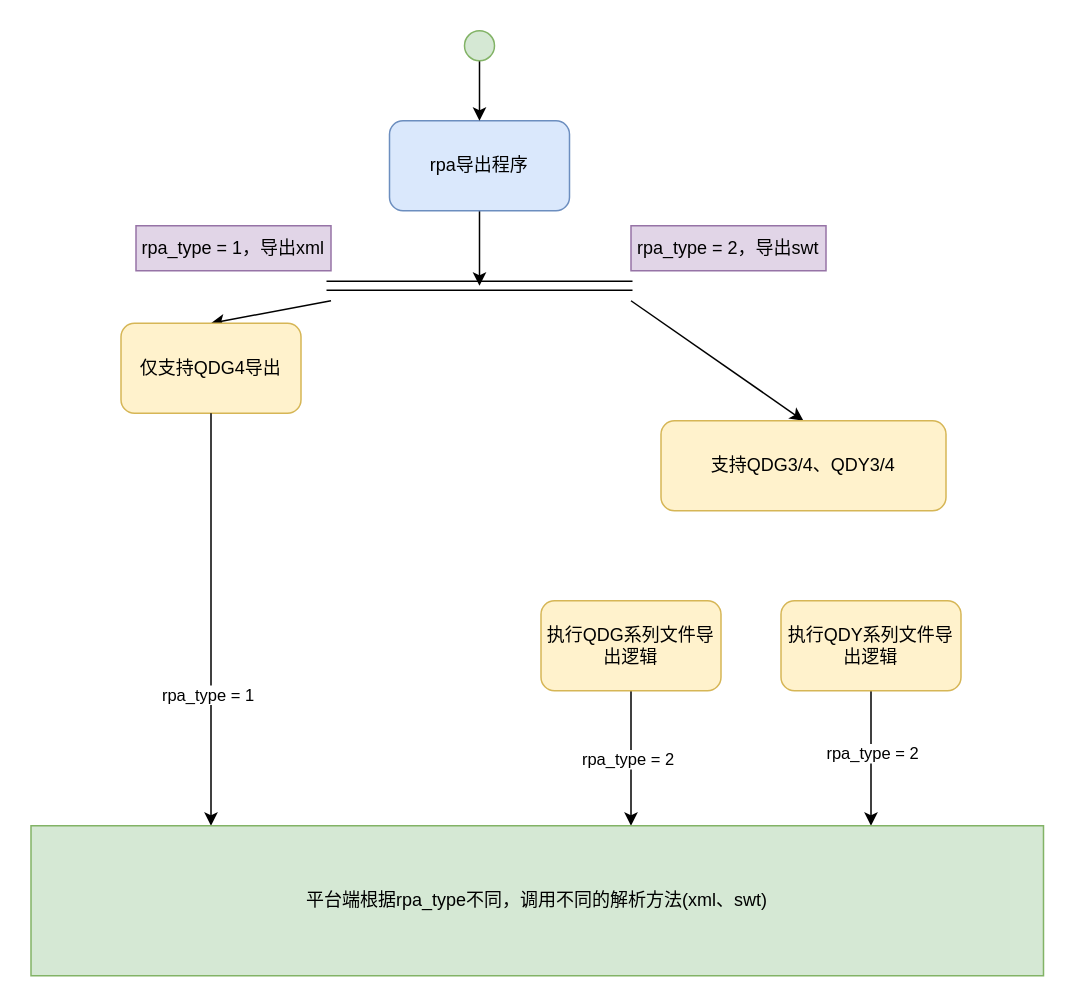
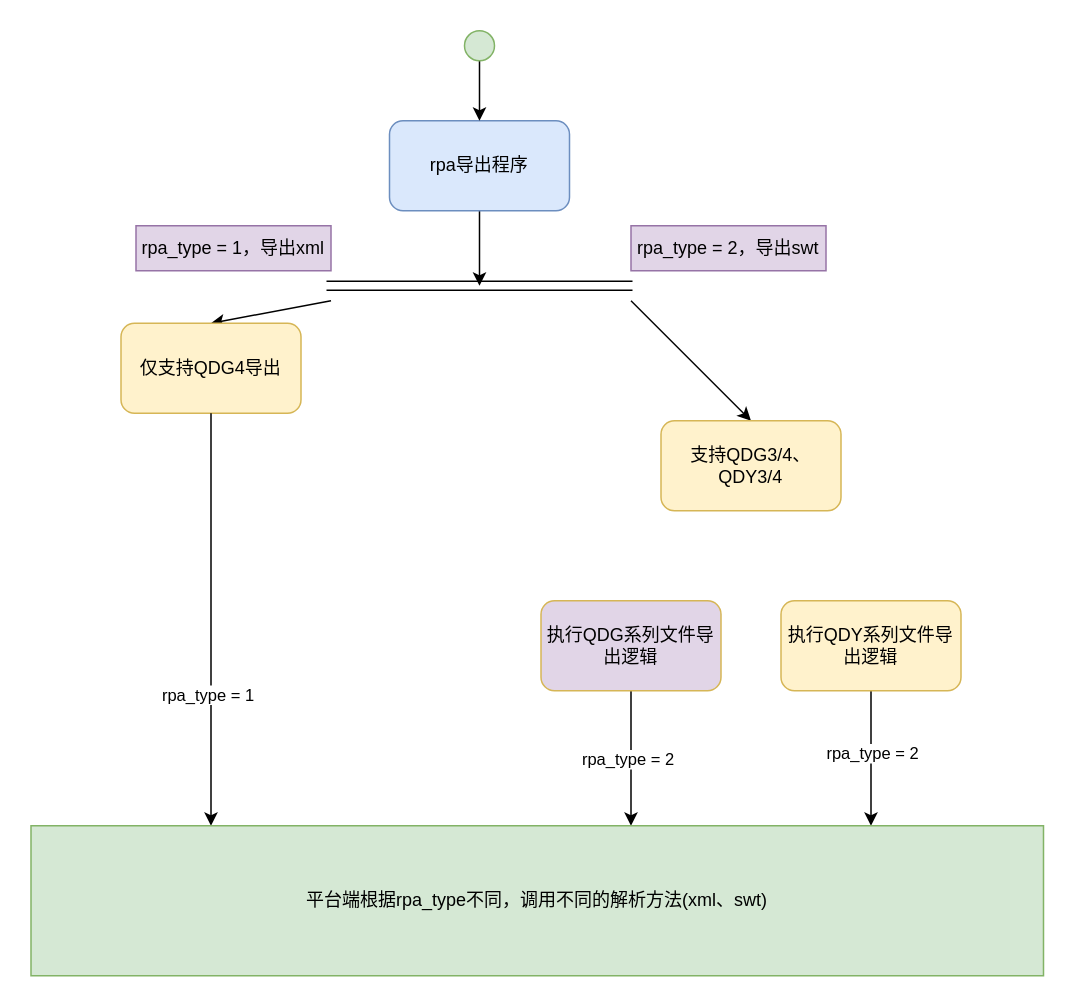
(803, 466) -> (751, 466)
(631, 646) -> (631, 646)
